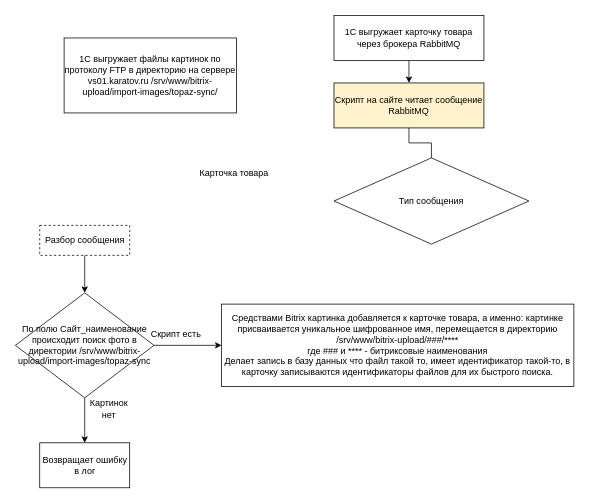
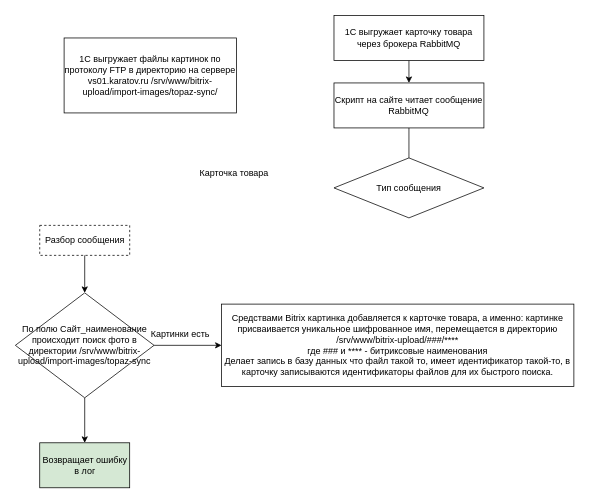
(409, 105) -> (409, 105)
(432, 201) -> (409, 188)
(177, 335) -> (182, 335)
(109, 409) -> none
(85, 465) -> (85, 465)
